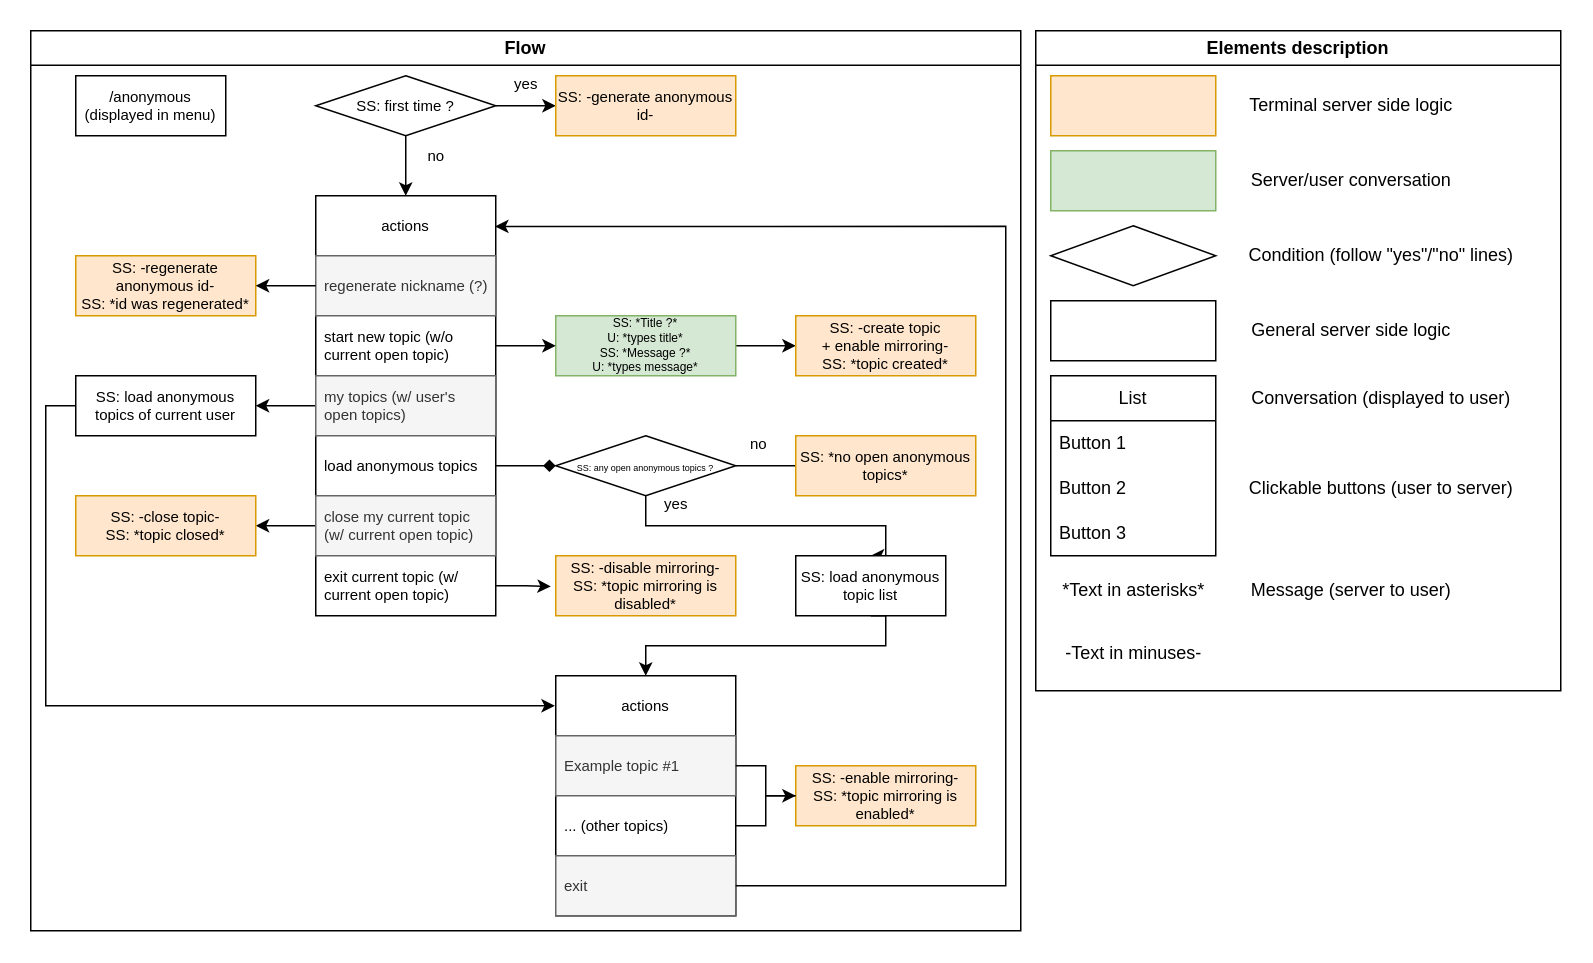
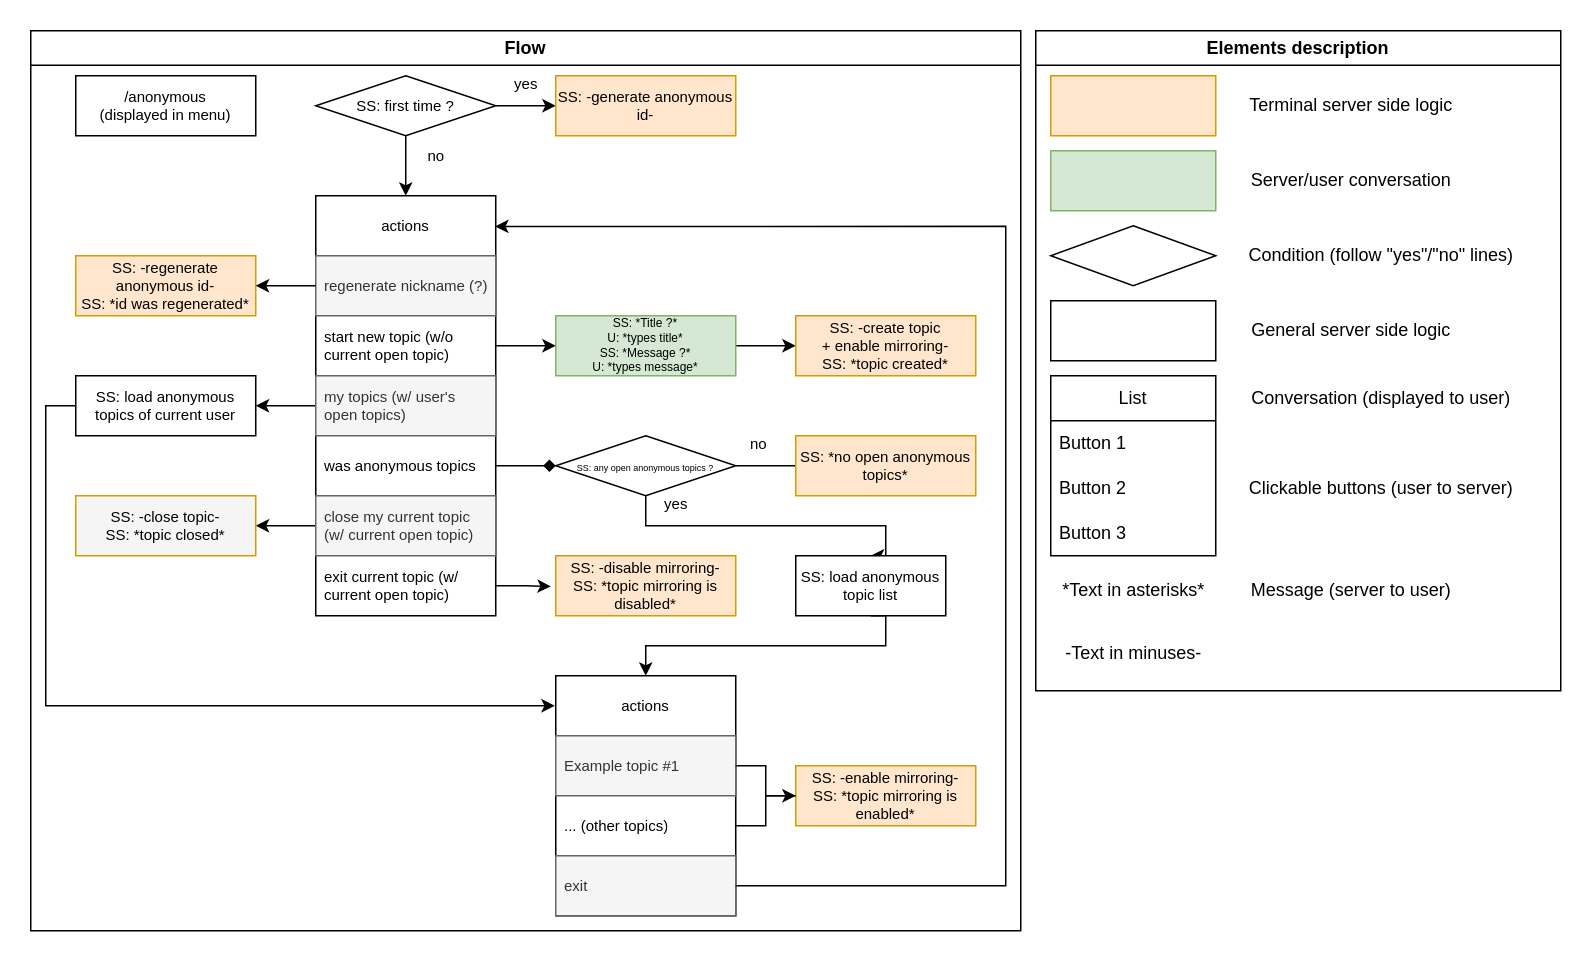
(151, 106) -> (166, 106)
(405, 466) -> (403, 466)
(166, 526) -> (166, 526)
